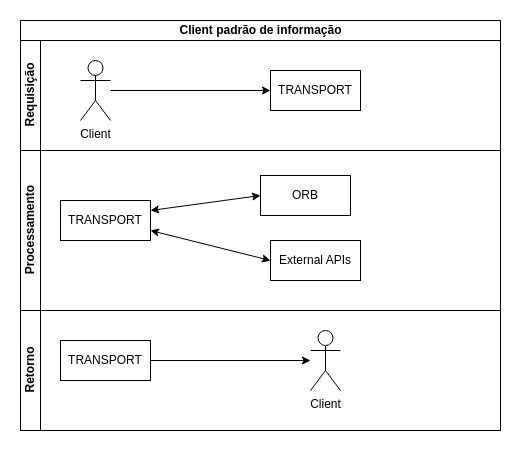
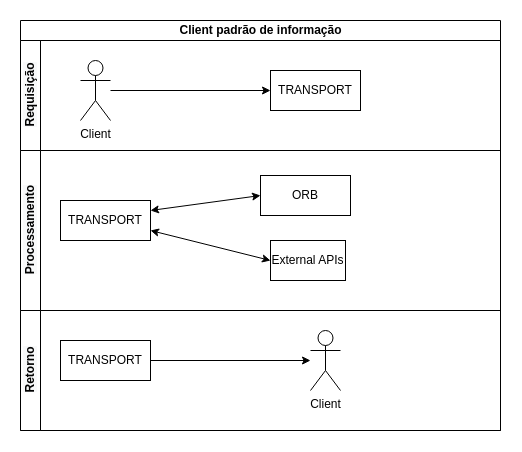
(316, 261) -> (308, 261)
